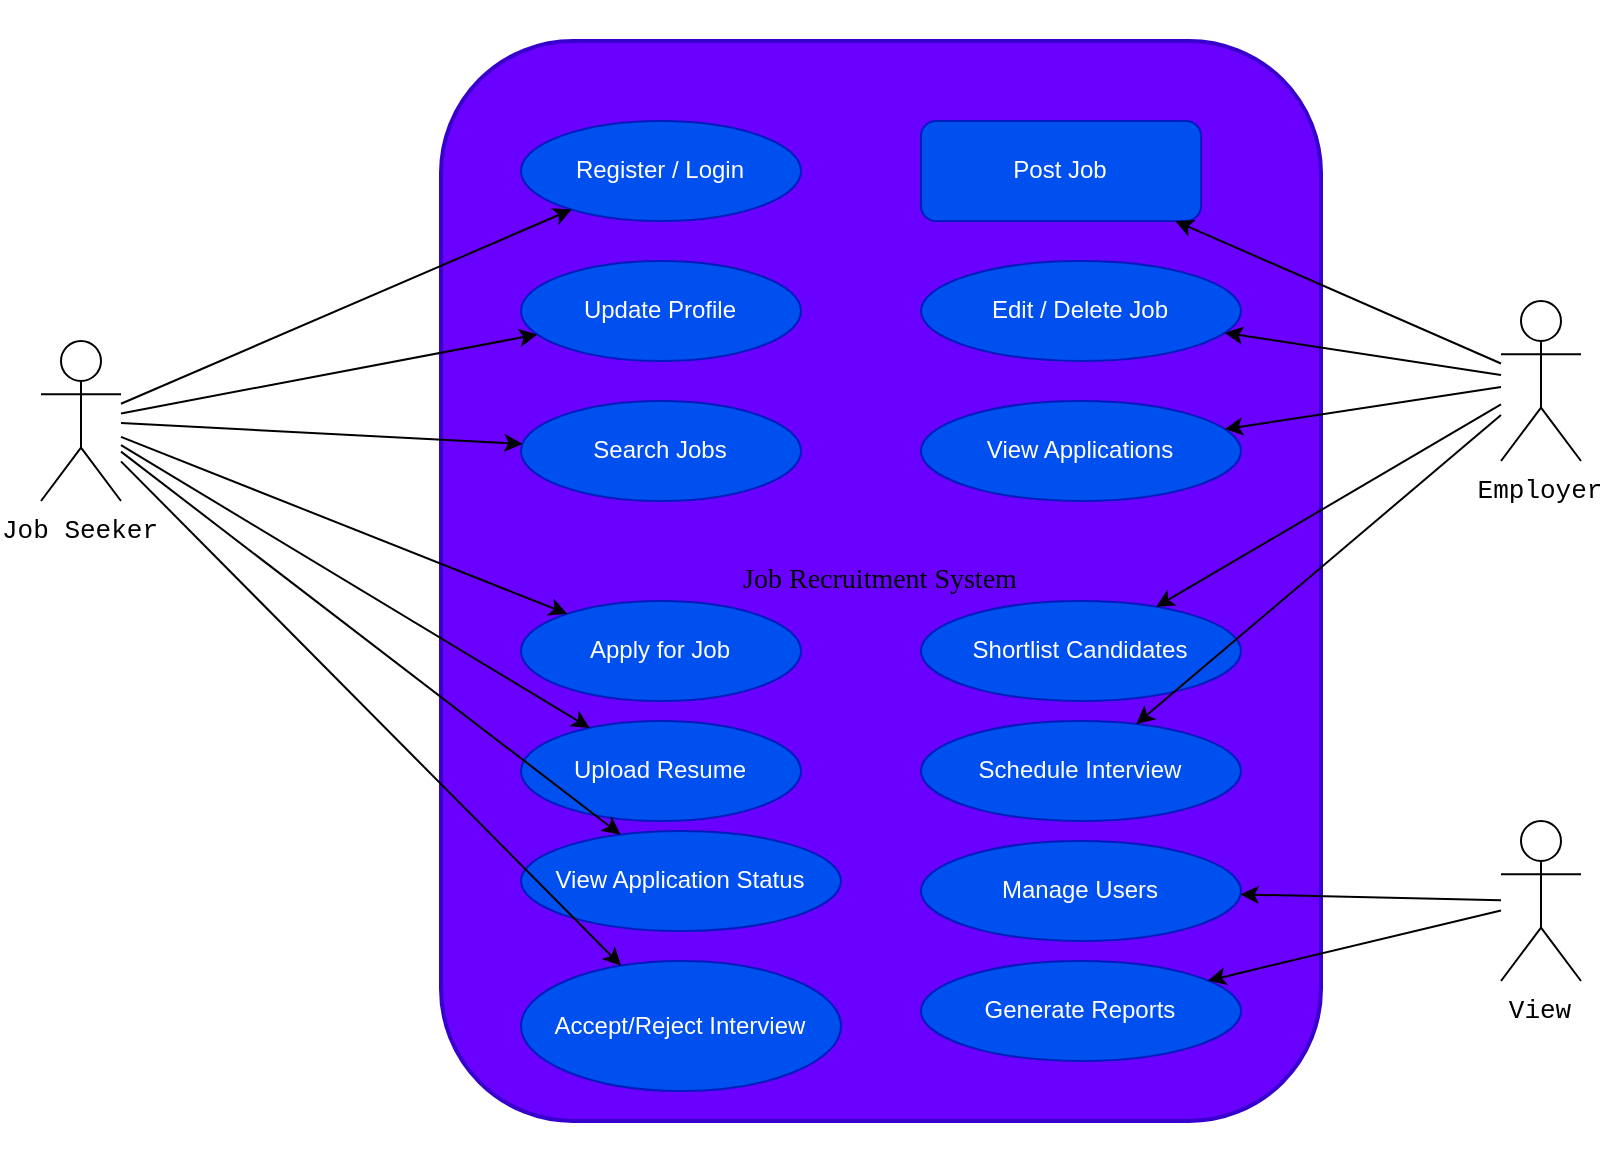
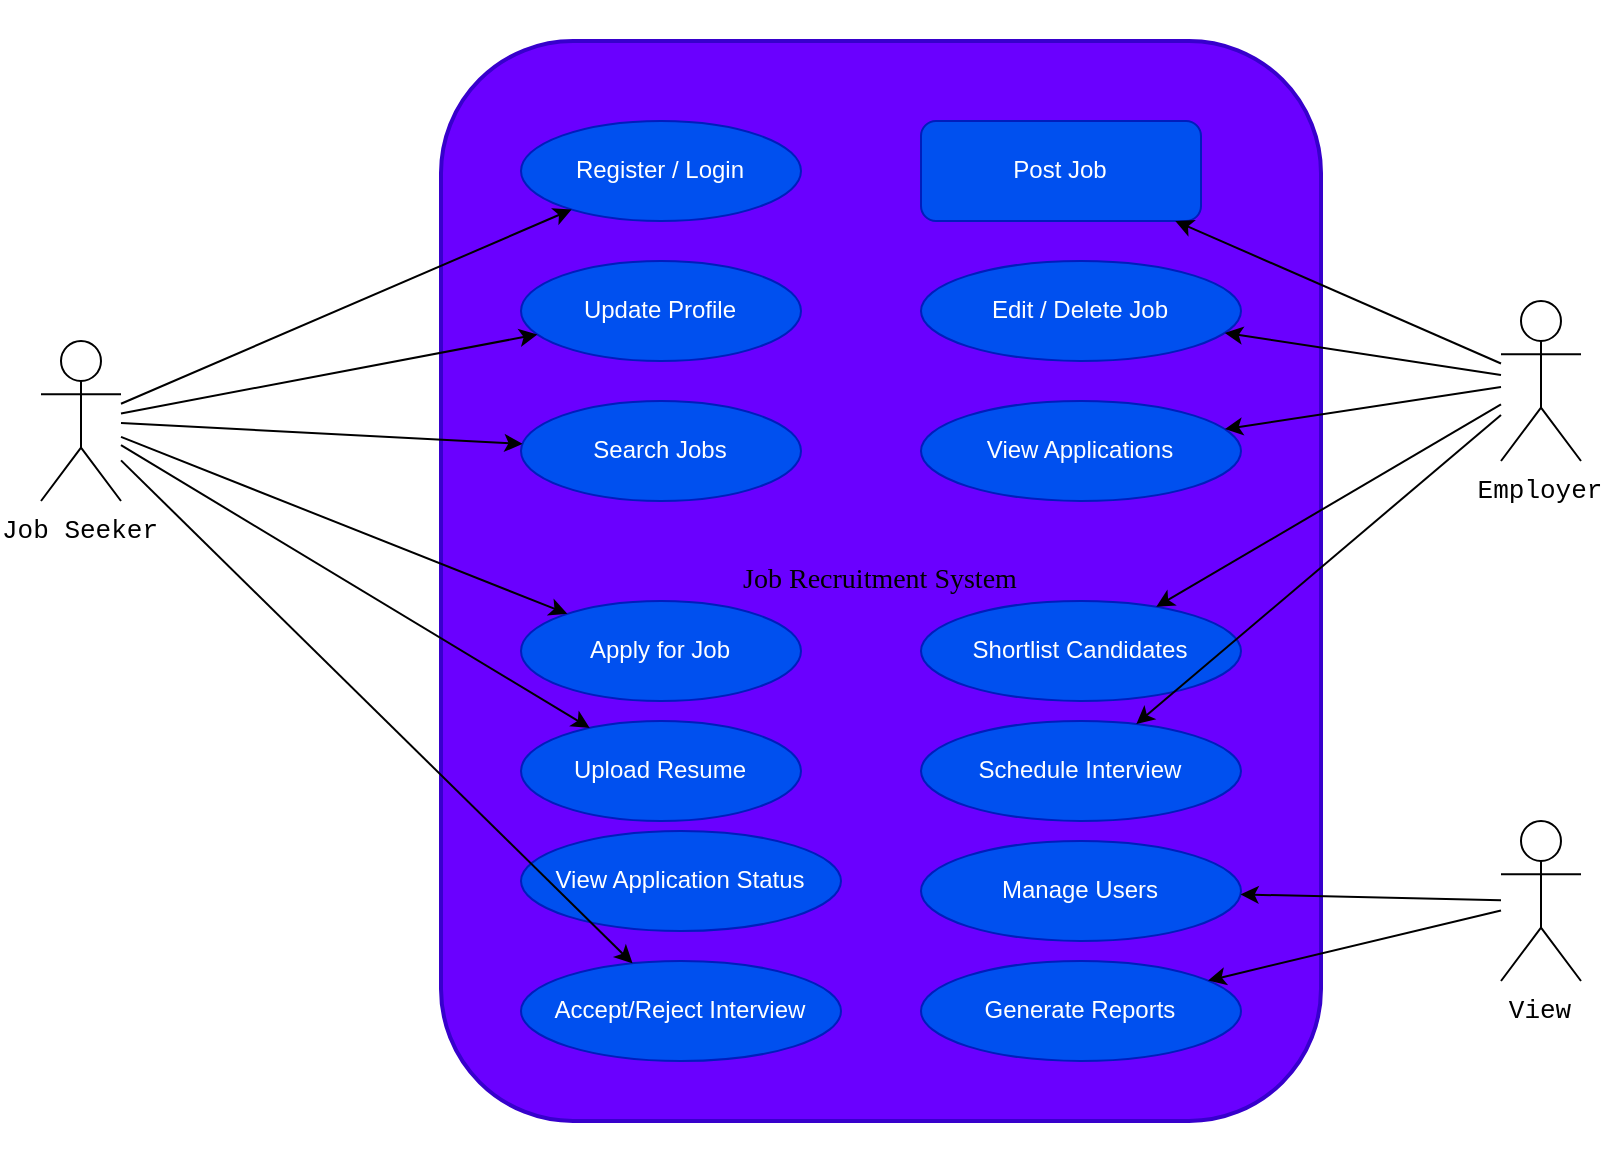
(366, 639) -> none
(681, 1026) -> (681, 1011)
